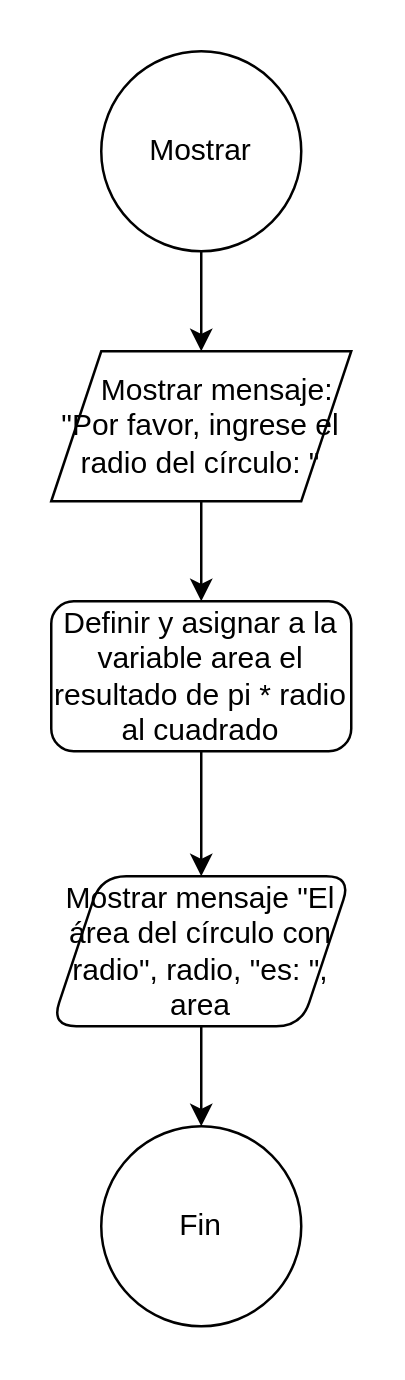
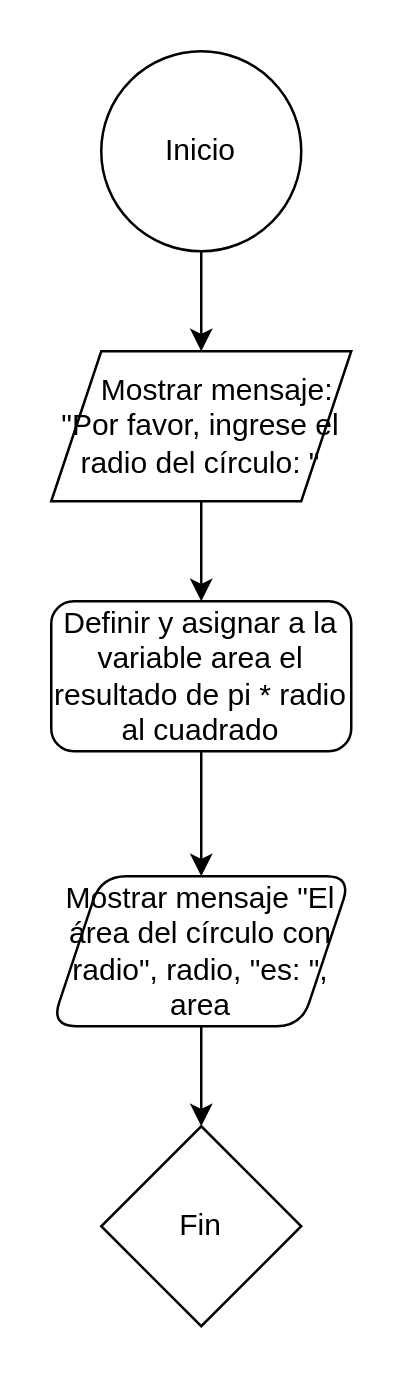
(201, 151) -> (201, 151)
(201, 1226) -> (201, 1226)
